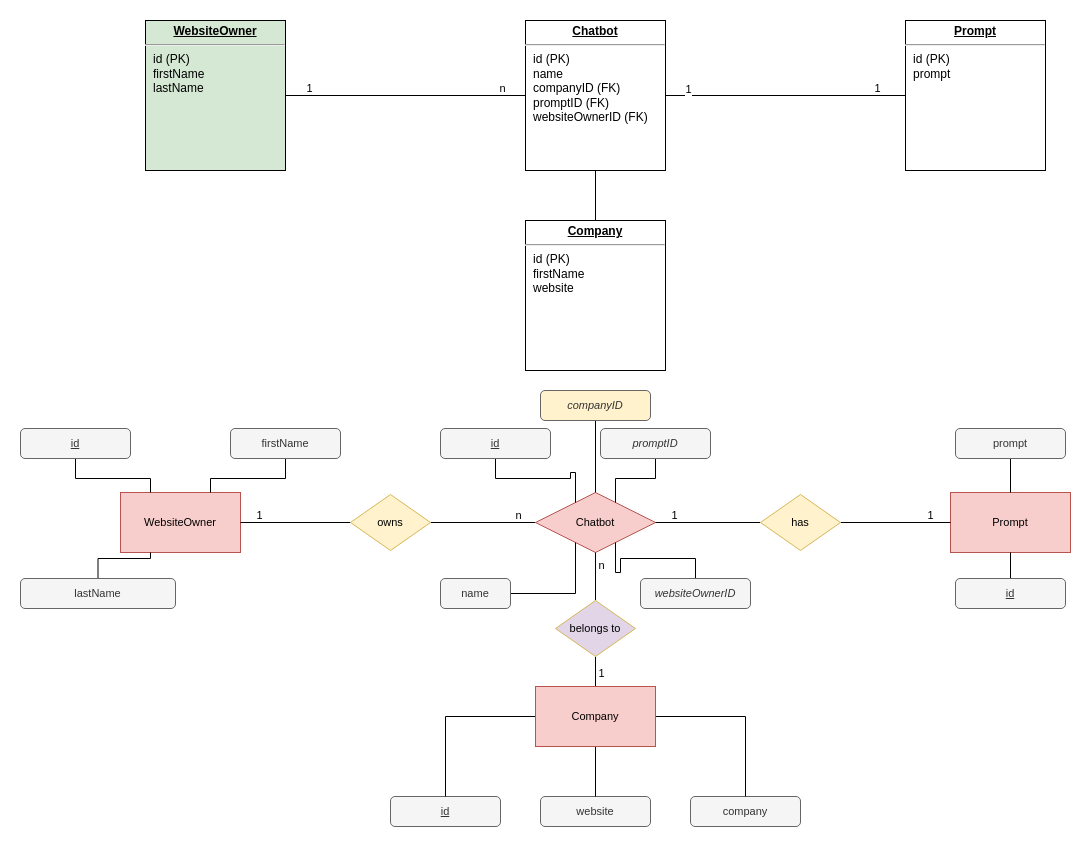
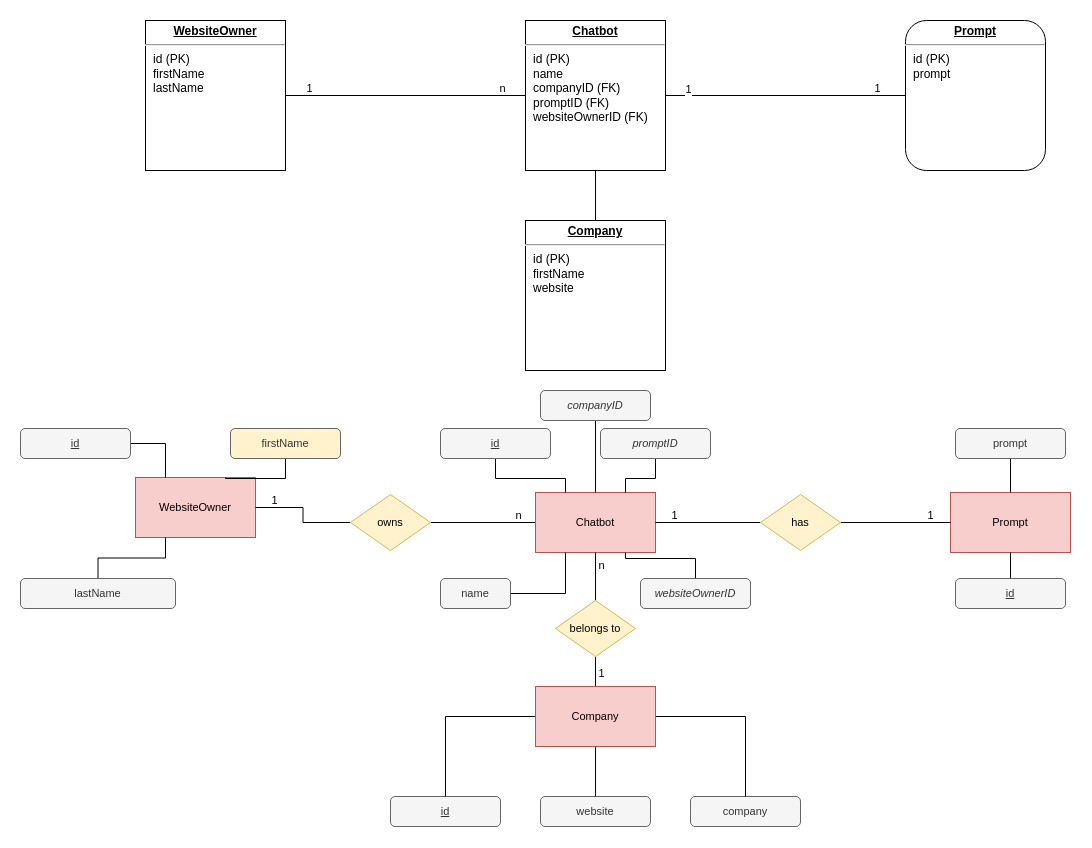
(216, 96) -> (216, 96)
(976, 96) -> (976, 96)
(596, 406) -> (596, 406)
(286, 444) -> (286, 444)
(181, 523) -> (196, 508)
(596, 523) -> (596, 523)
(596, 629) -> (596, 629)
